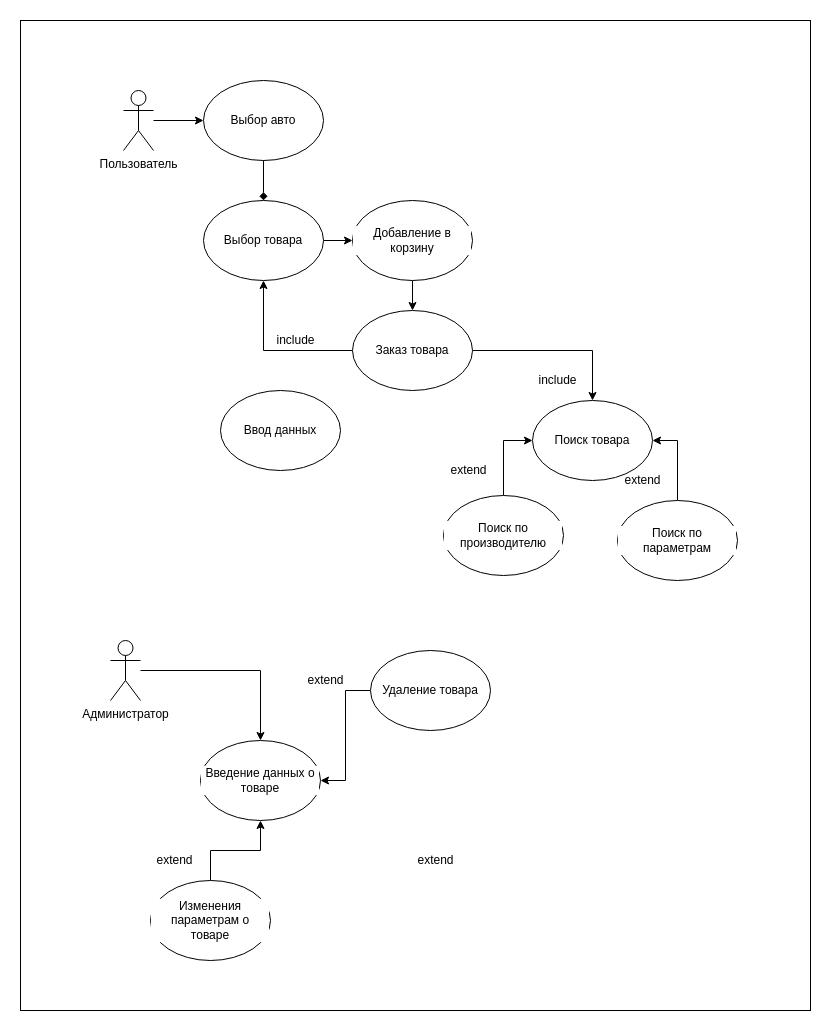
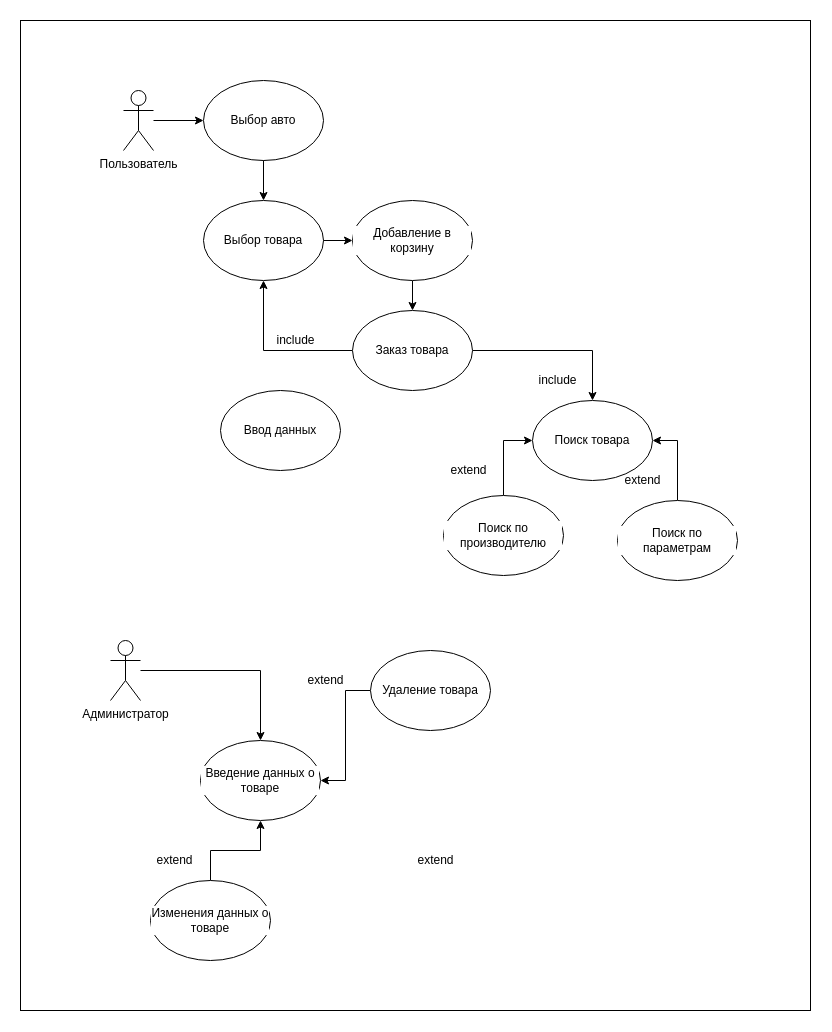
(264, 191) -> (264, 192)
(211, 921) -> (211, 921)
